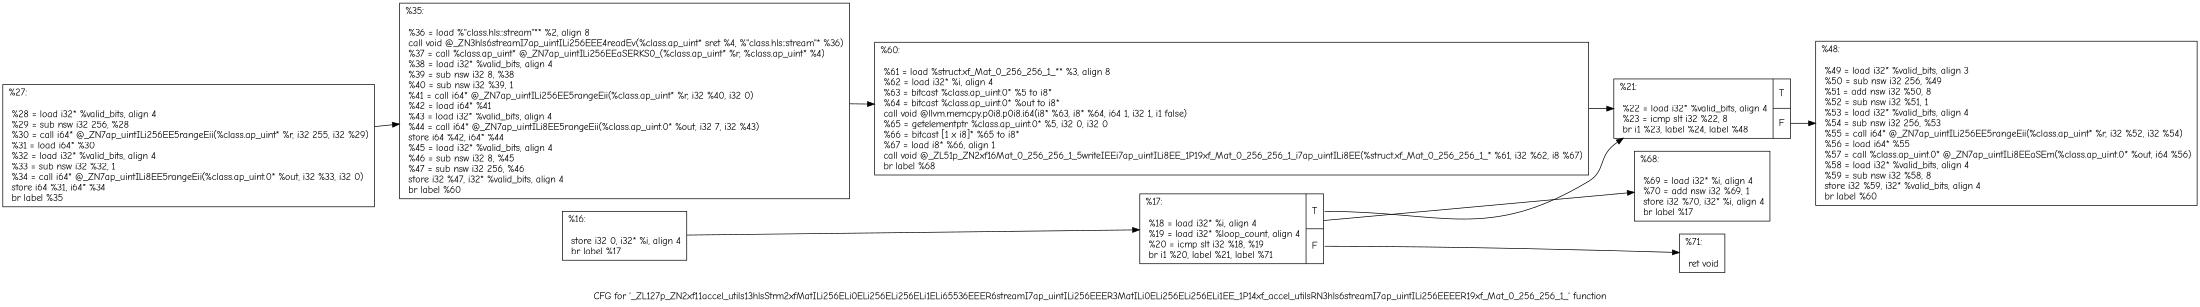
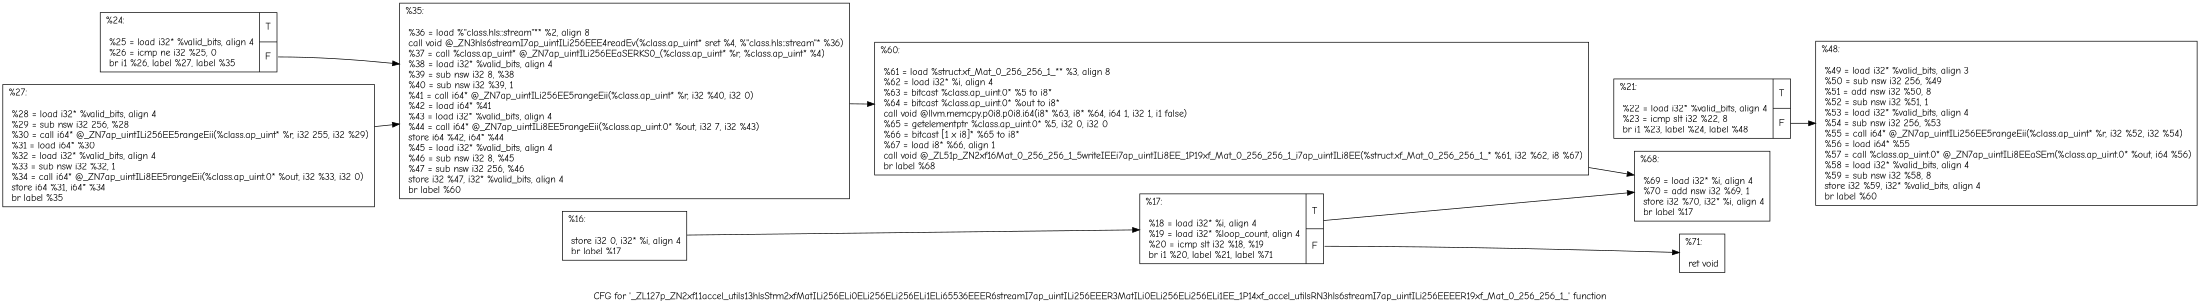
none -> (189, 42)
(1598, 109) -> (1608, 171)
(1485, 218) -> none
